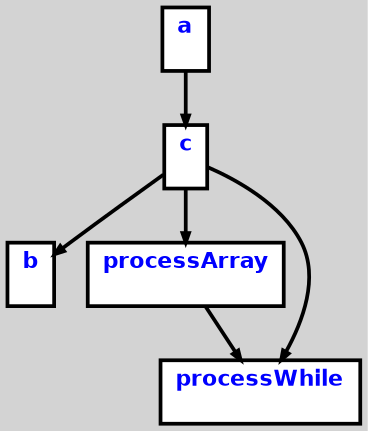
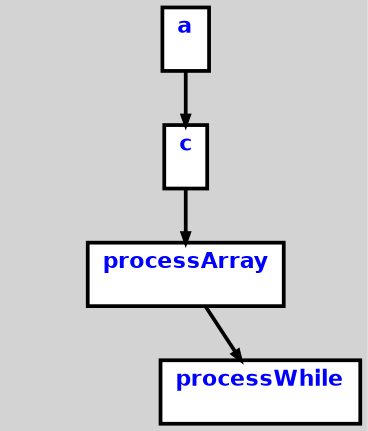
(299, 239) -> none
(31, 274) -> none
